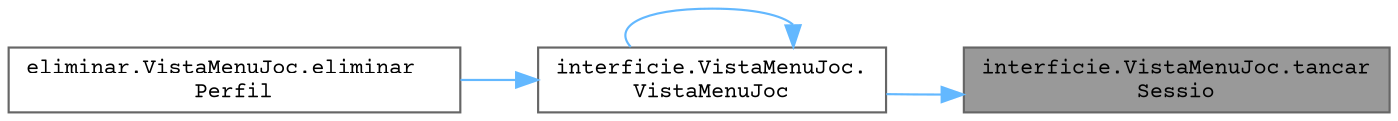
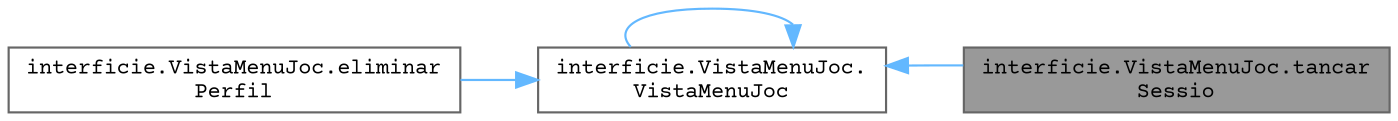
(234, 80) -> (234, 80)
(914, 94) -> (936, 65)
